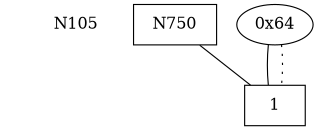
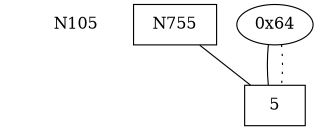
(175, 25) -> (175, 25)
(275, 105) -> (275, 105)
